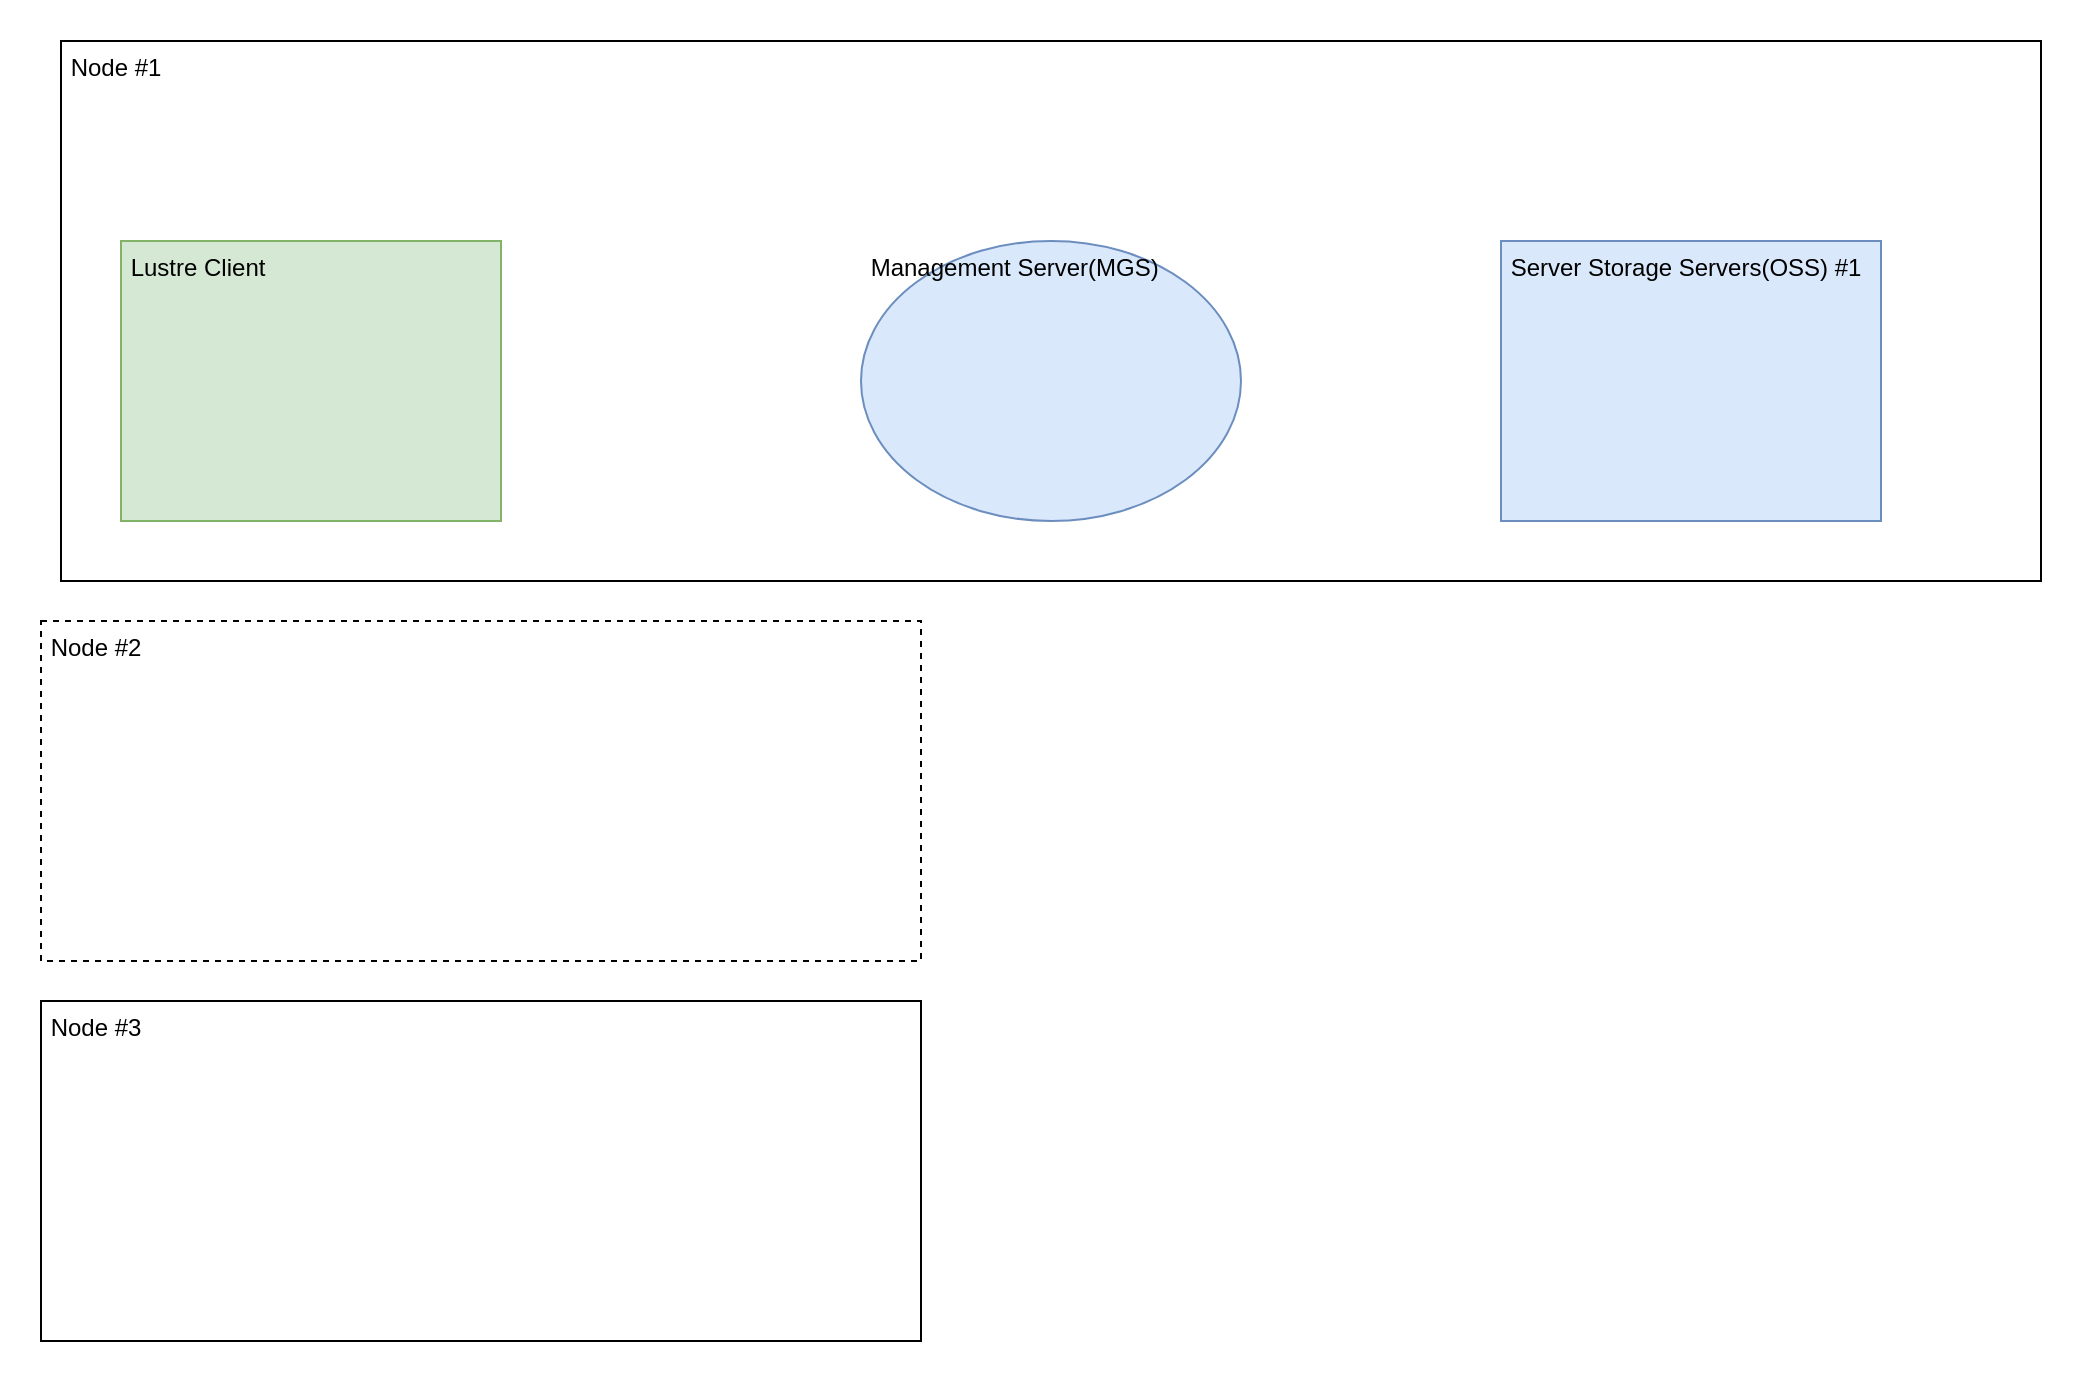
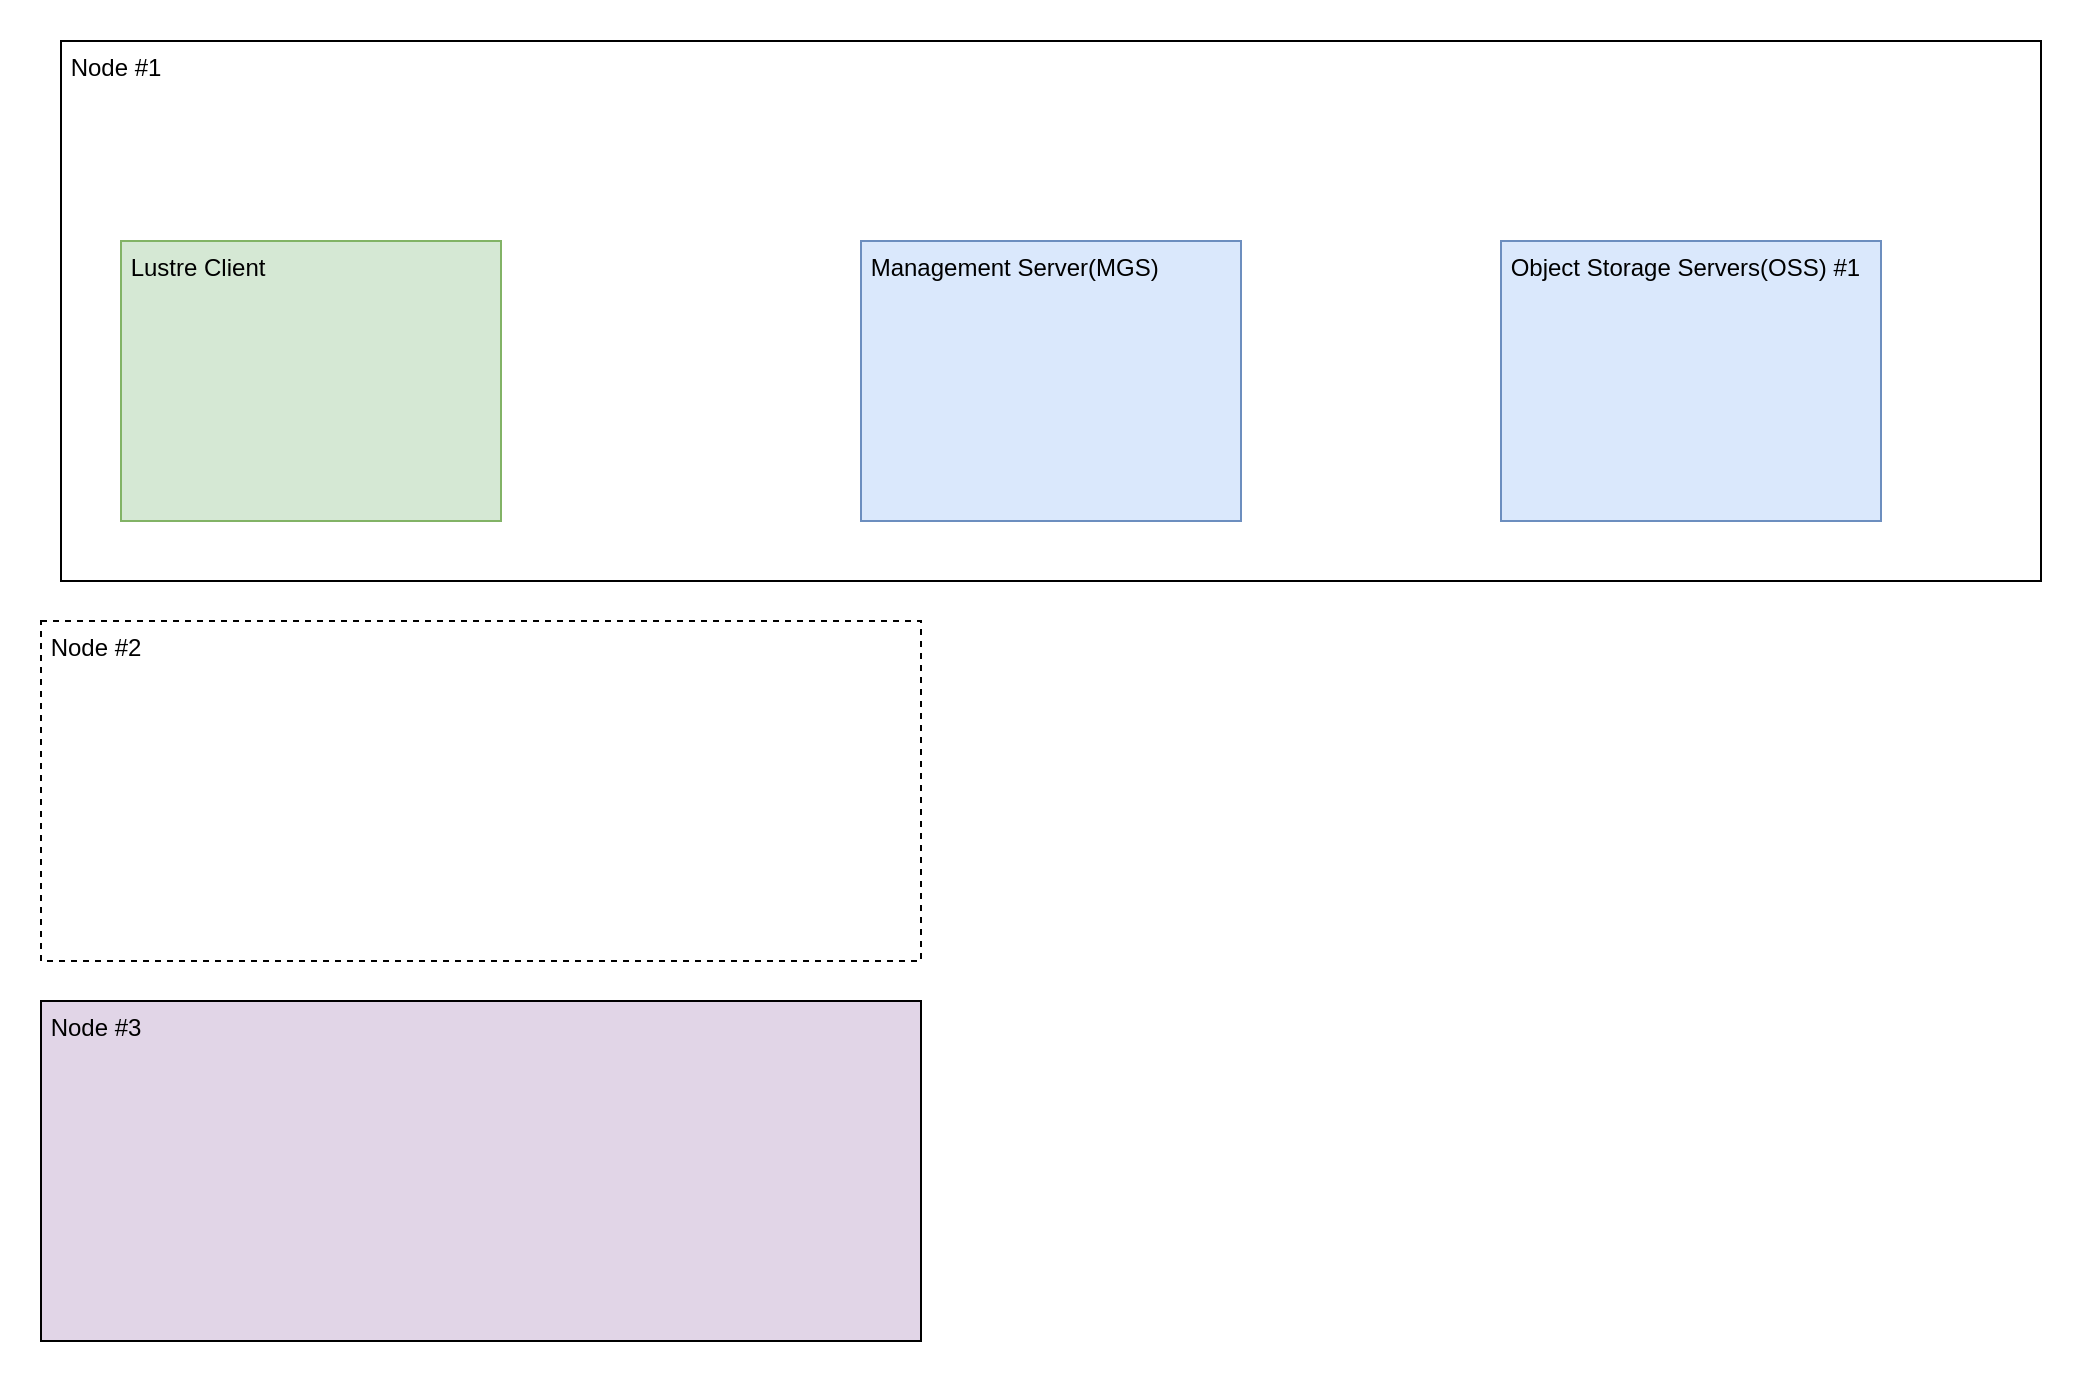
(1693, 284) -> (1693, 284)
(1051, 381) -> (1051, 381)
(481, 1171) -> (481, 1171)
